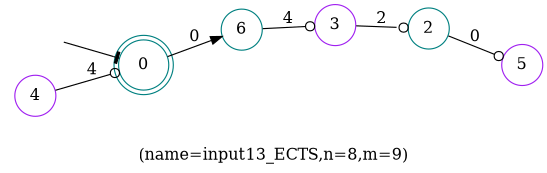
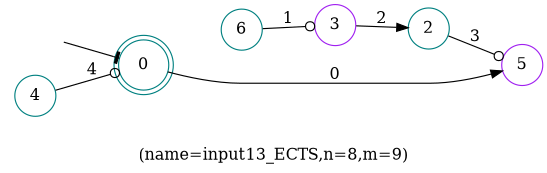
(288, 19) -> (288, 19)
(376, 27) -> (376, 27)
(475, 37) -> (475, 37)
(189, 49) -> (329, 83)
(35, 96) -> (35, 96)
